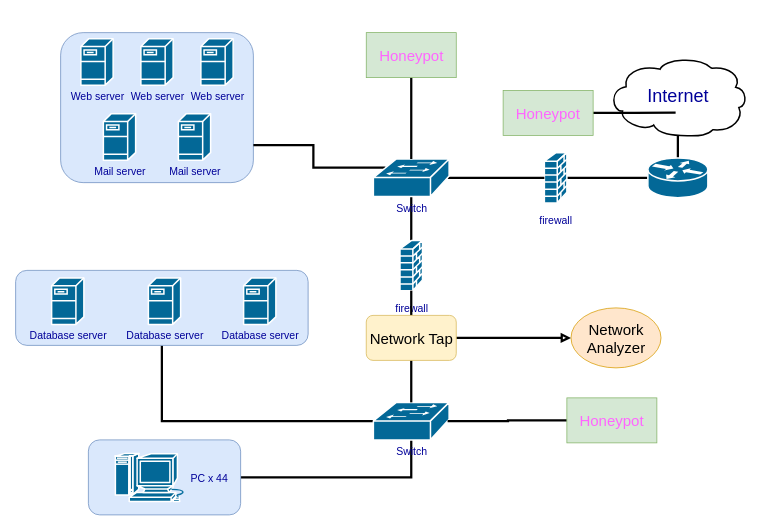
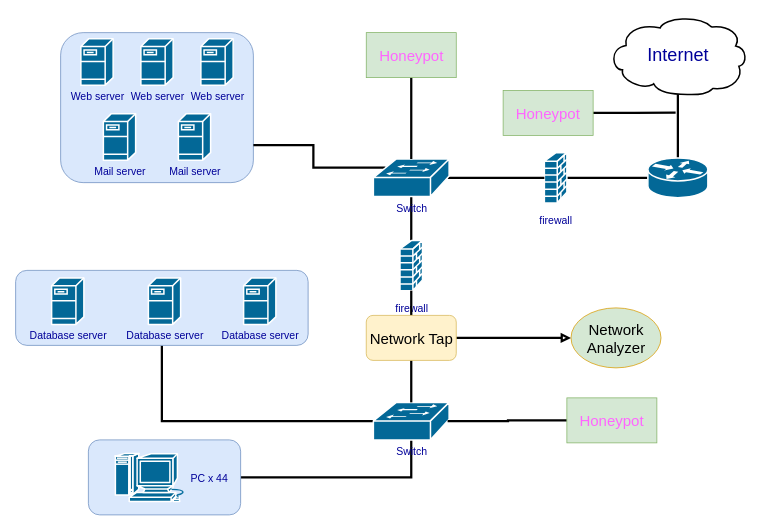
(678, 96) -> (678, 55)
(616, 338) -> (616, 338)
